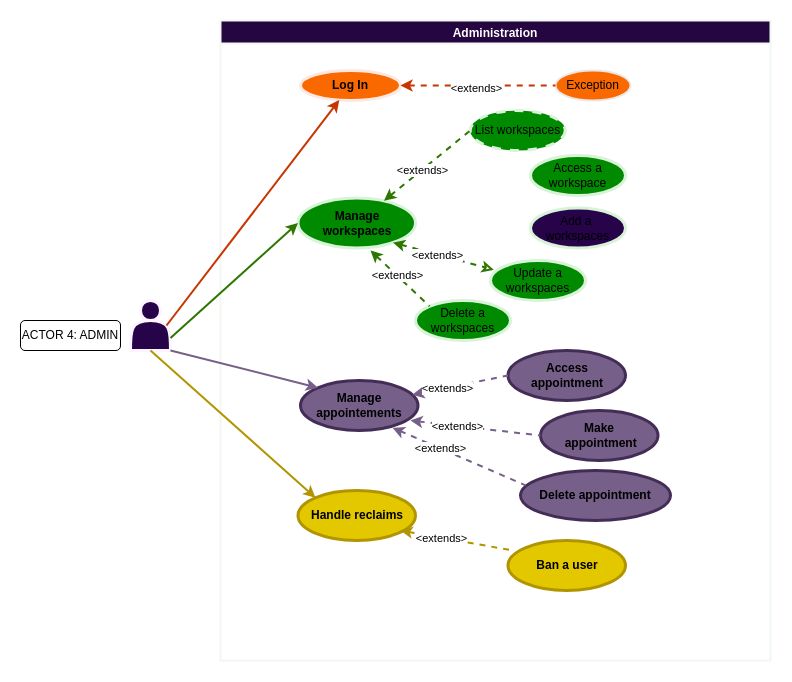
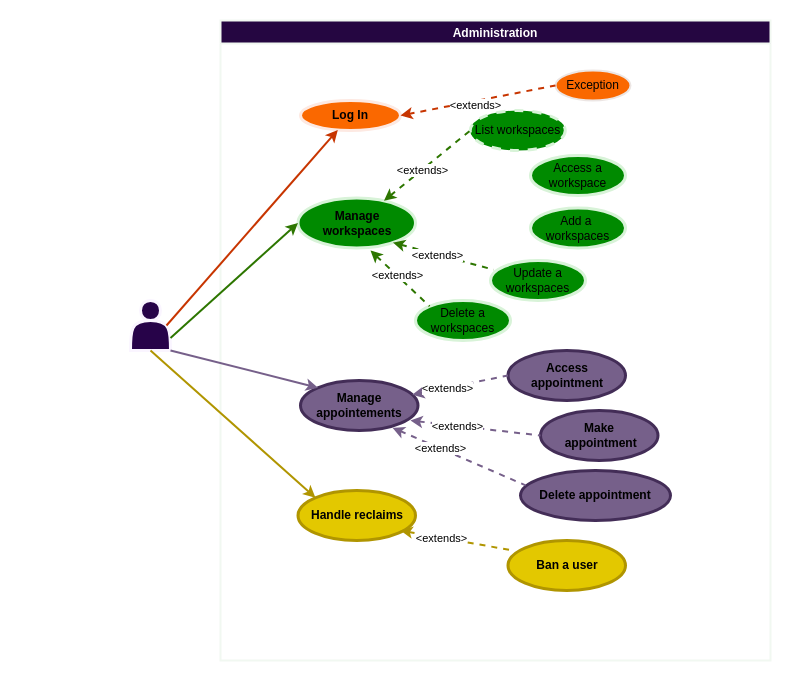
(351, 86) -> (351, 116)
(578, 228) -> (578, 228)
(484, 267) -> (488, 268)
(71, 336) -> none
